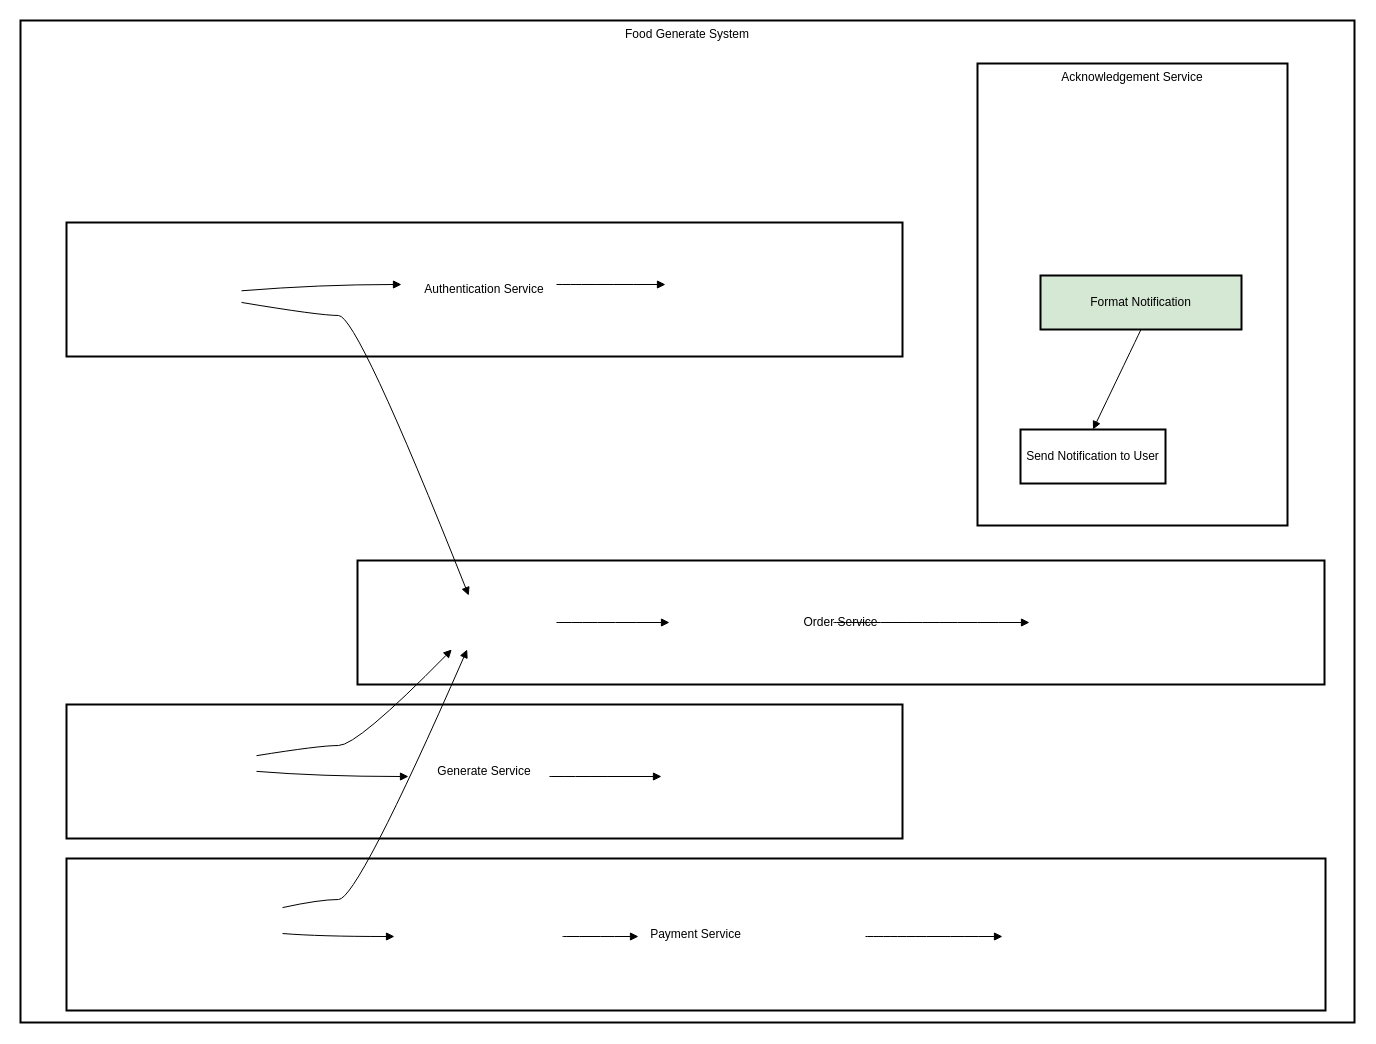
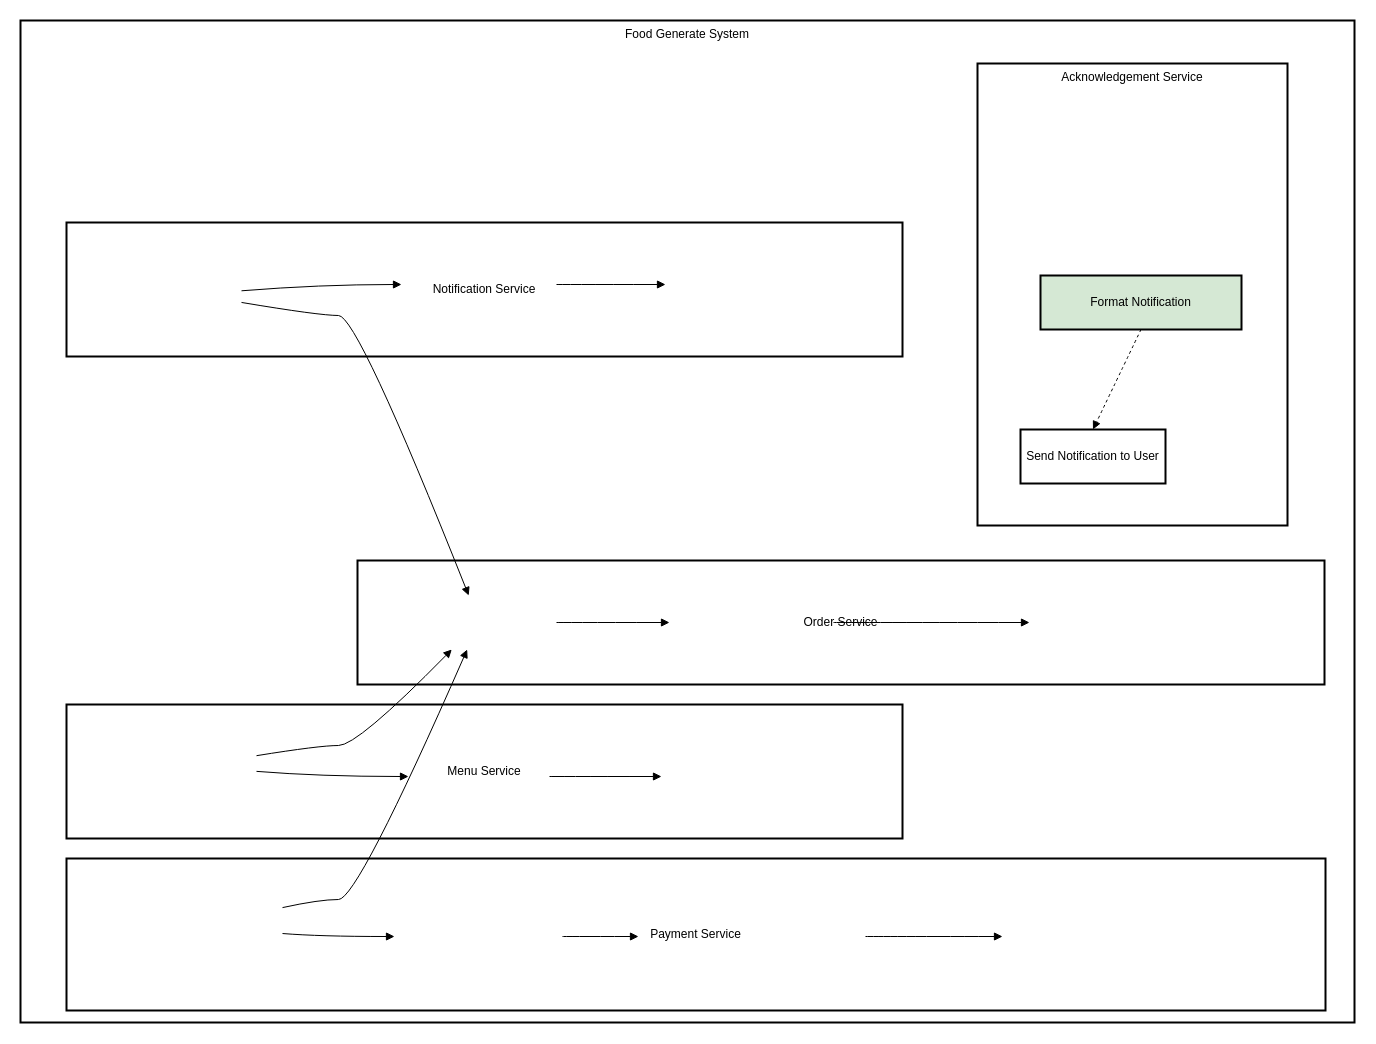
(485, 290) -> (485, 290)
(1119, 376) -> (1119, 376)
(485, 772) -> (485, 772)
